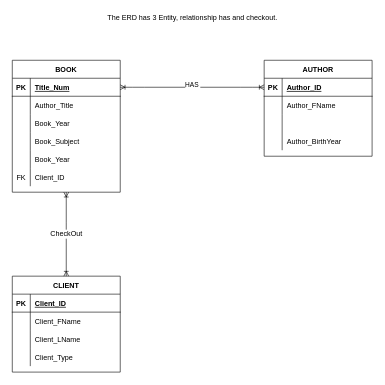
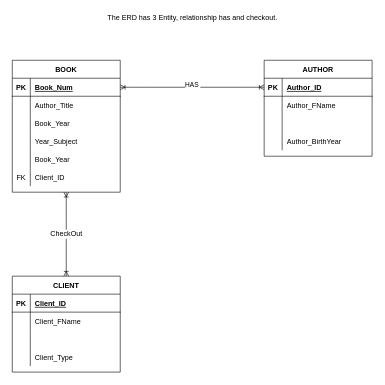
(51, 88) -> (51, 88)
(59, 142) -> (59, 142)
(75, 339) -> none
